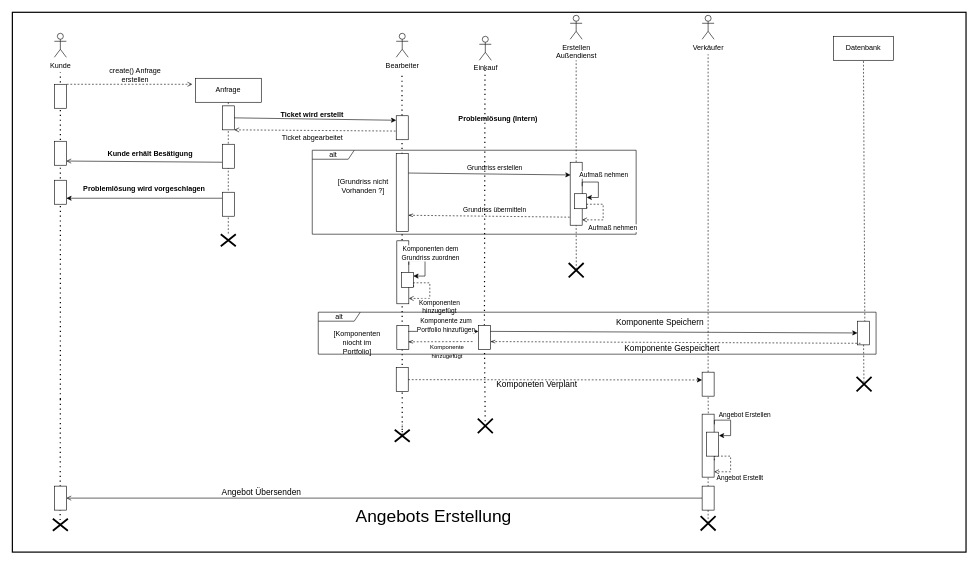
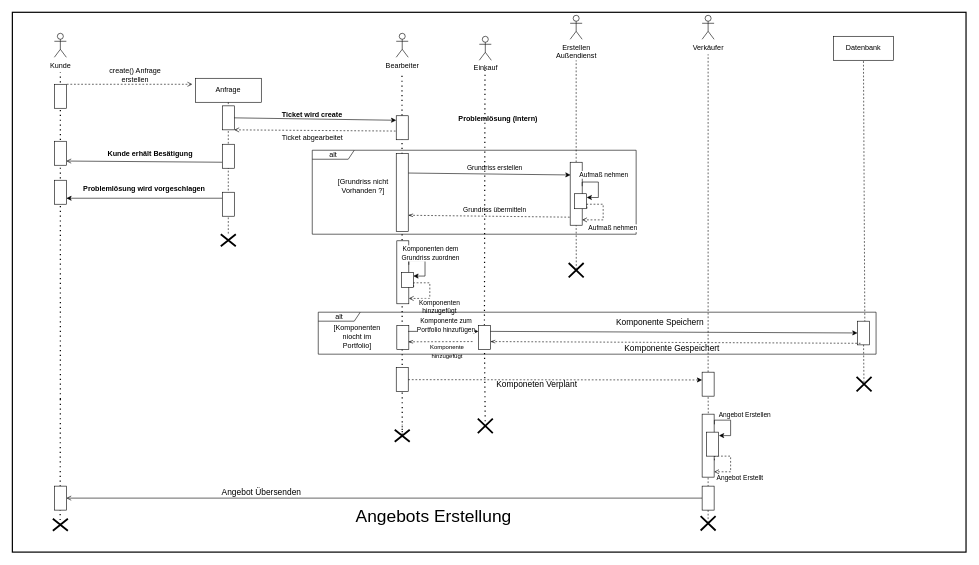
(312, 114) -> (312, 114)
(357, 343) -> (357, 337)
